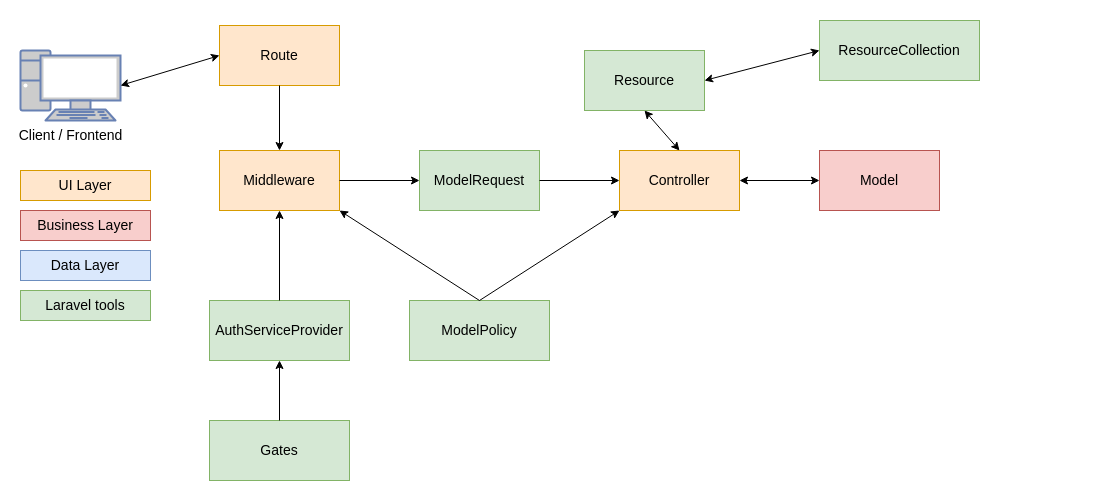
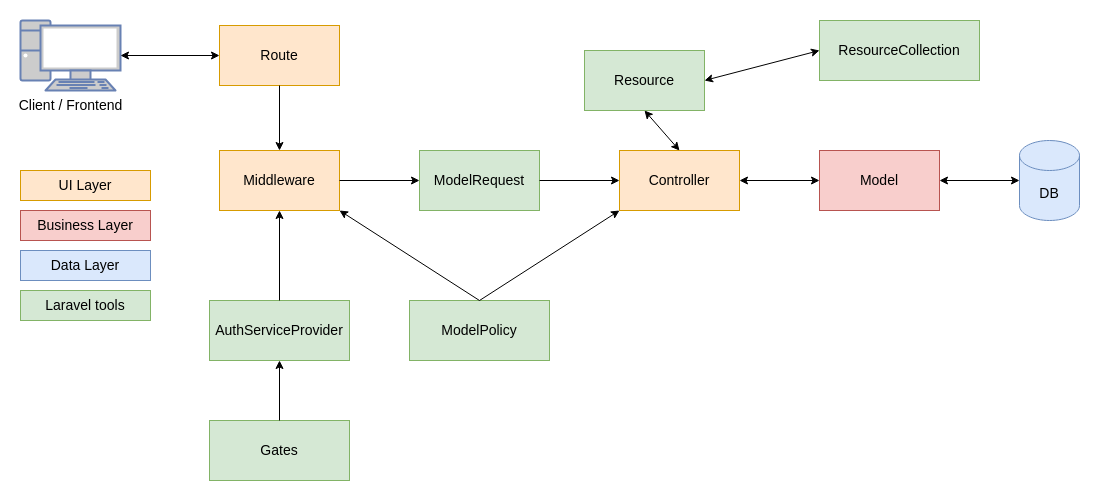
(71, 86) -> (71, 56)
none -> (979, 181)
none -> (1050, 181)
